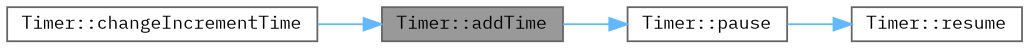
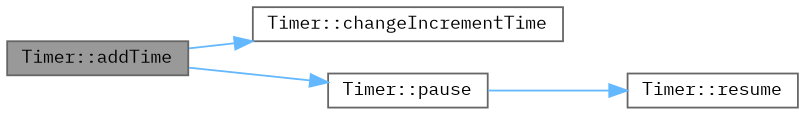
(341, 24) -> (212, 46)
